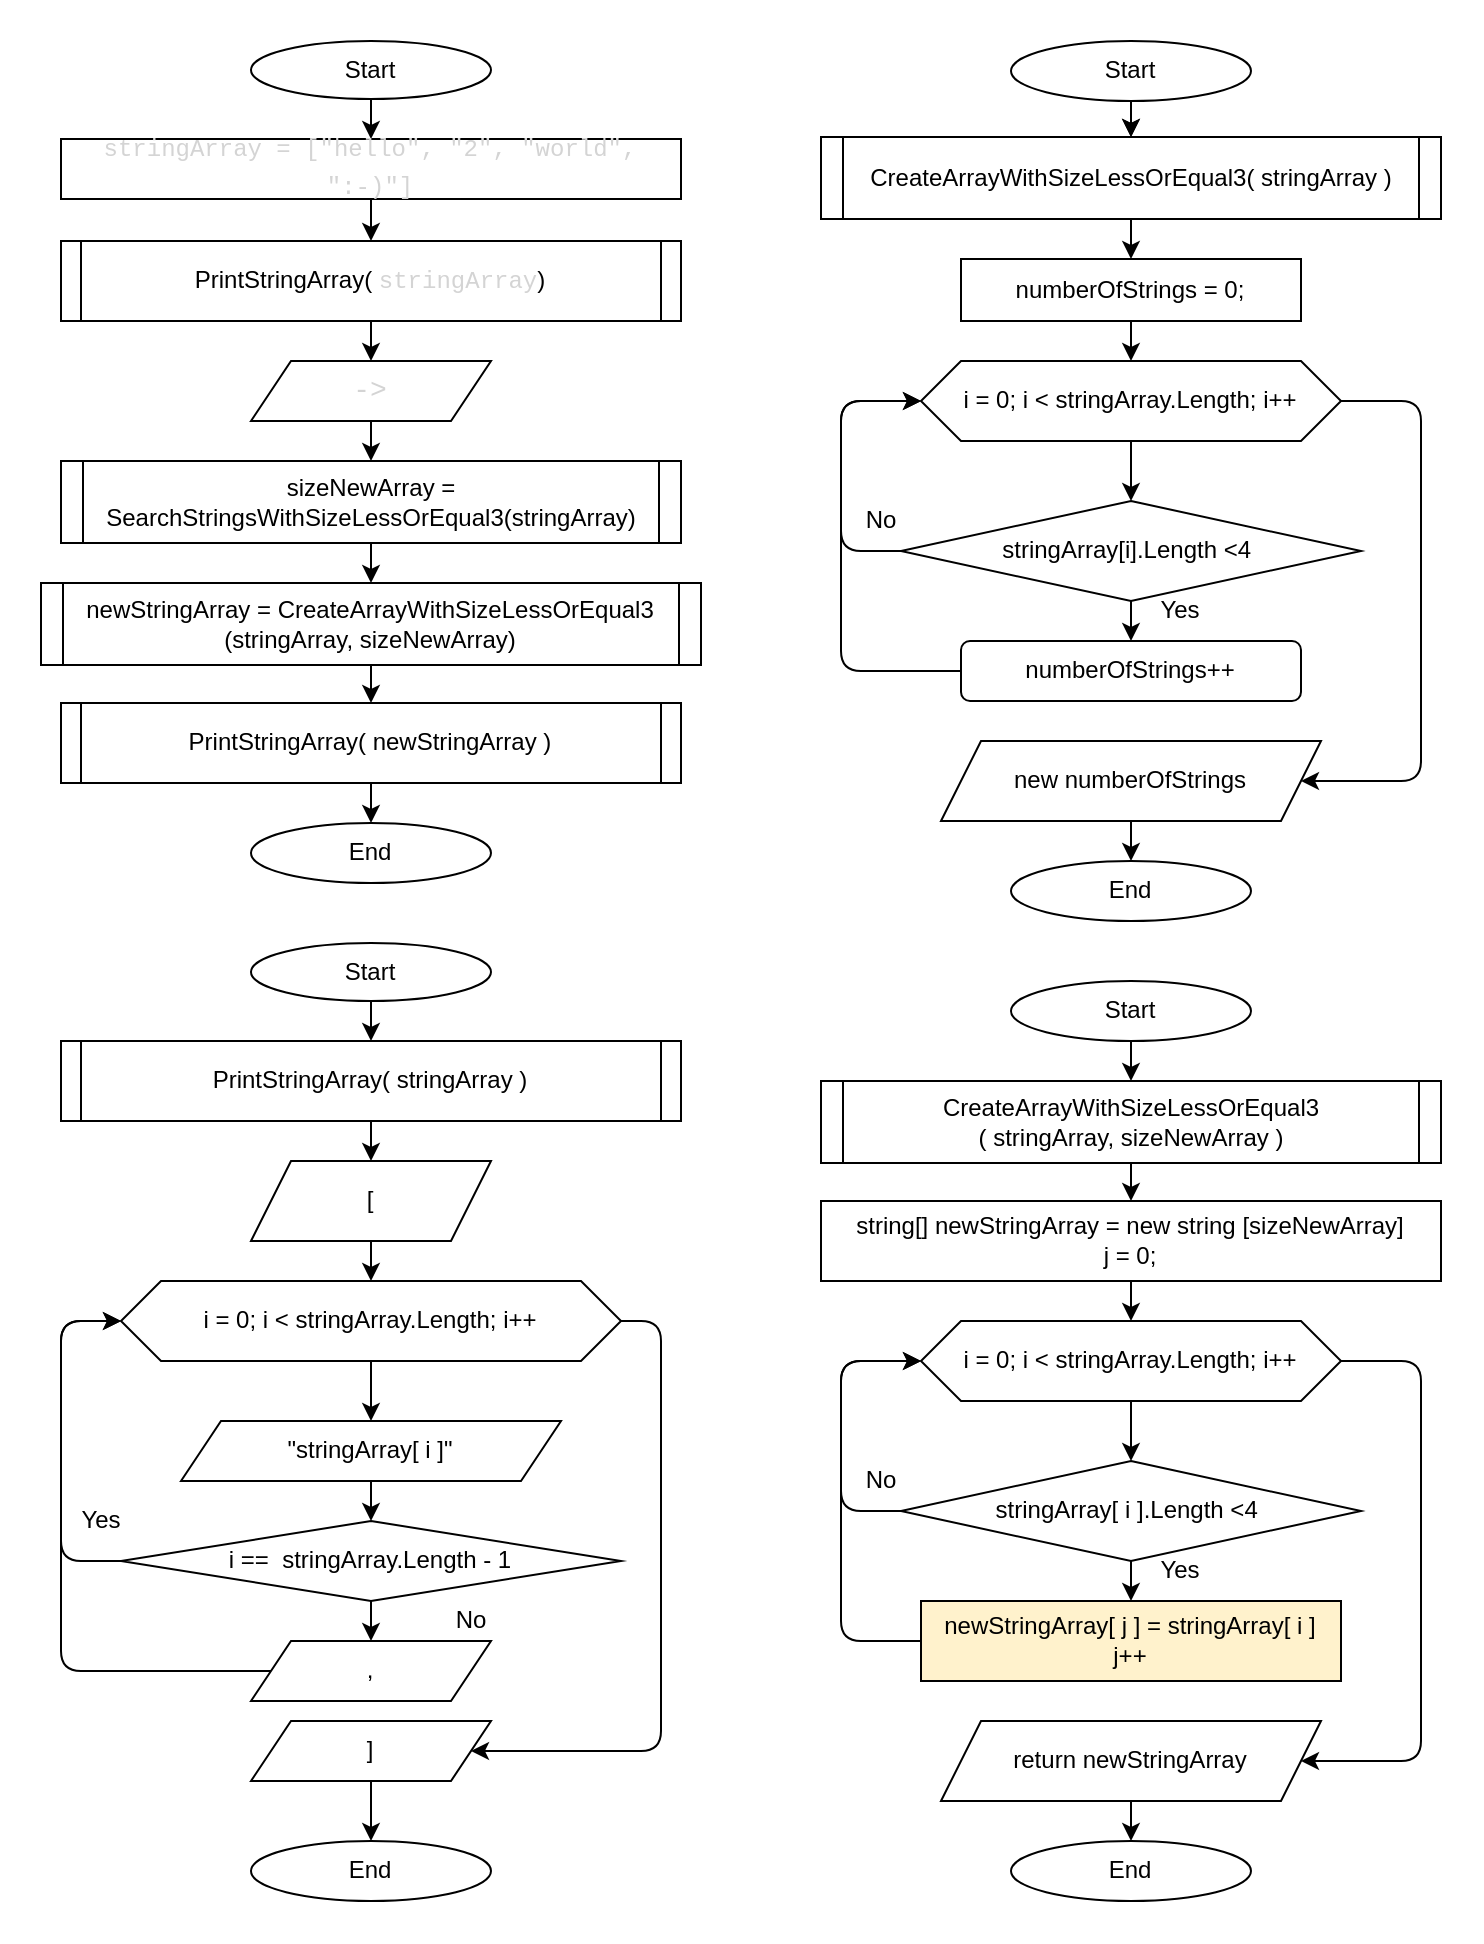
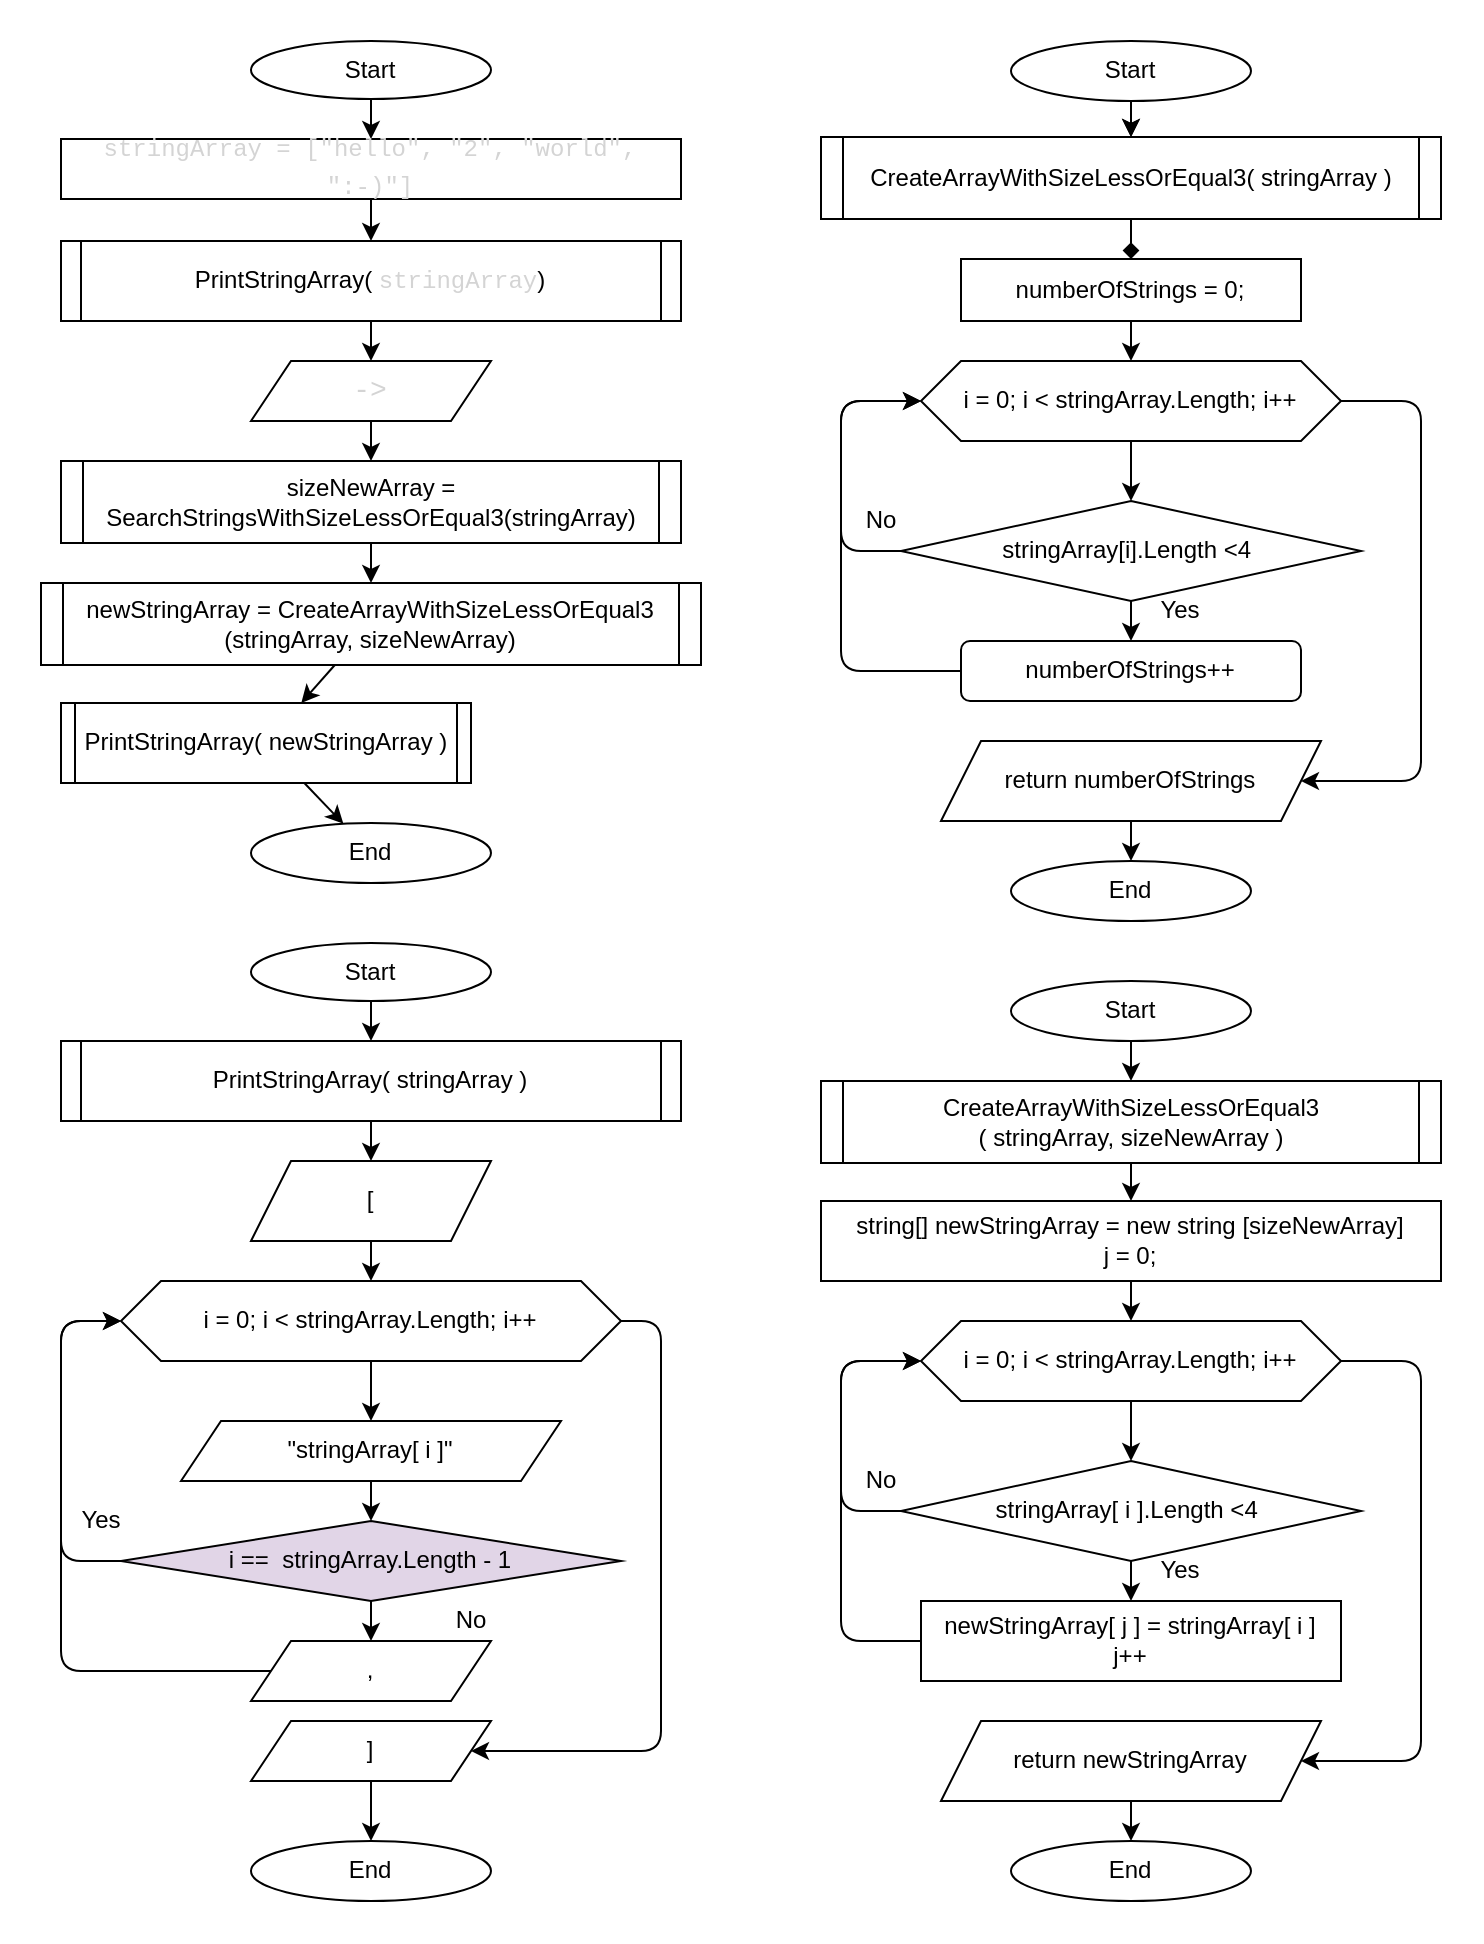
(1131, 244) -> (1131, 243)
(371, 743) -> (266, 743)
(1131, 781) -> (1131, 781)
(371, 1561) -> (371, 1561)
(1131, 1641) -> (1131, 1641)
